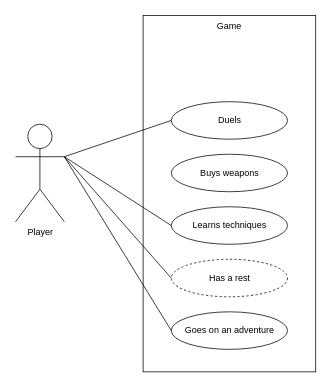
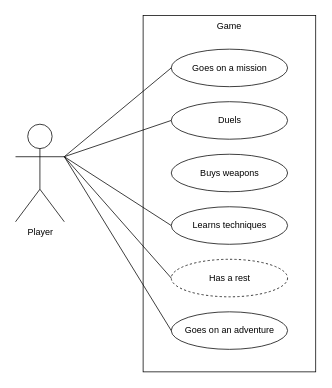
none -> (229, 68)
none -> (119, 111)
